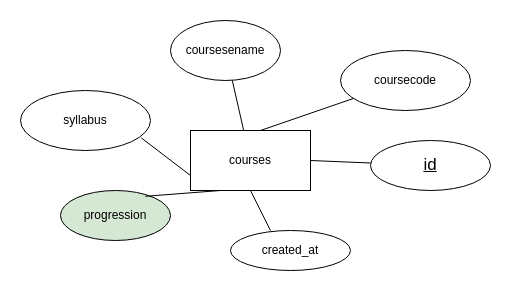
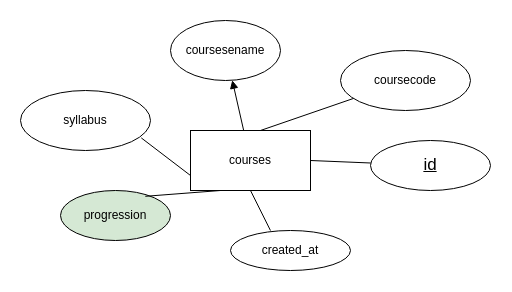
(233, 85) -> (234, 89)
